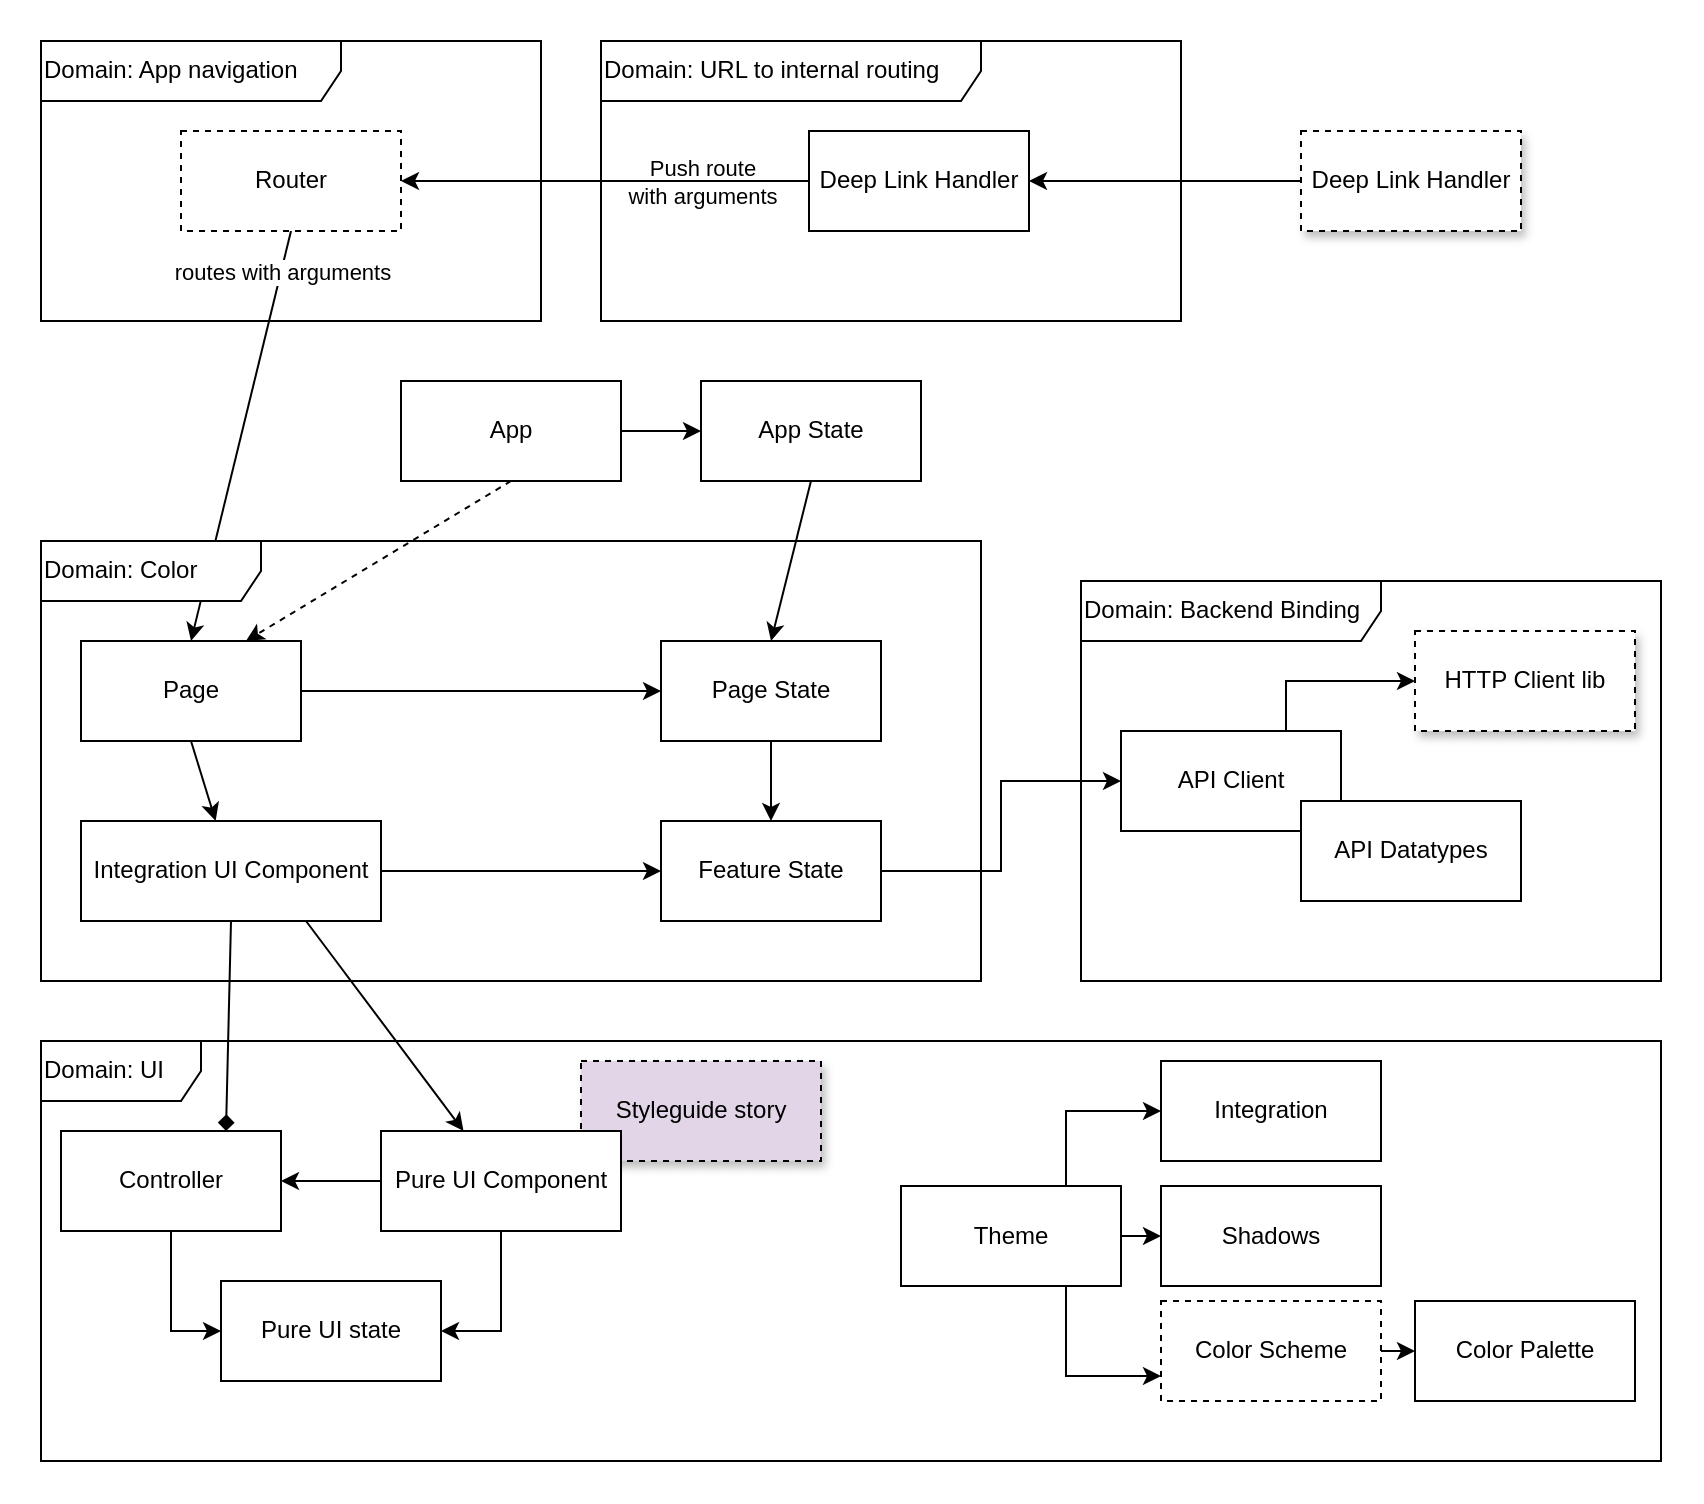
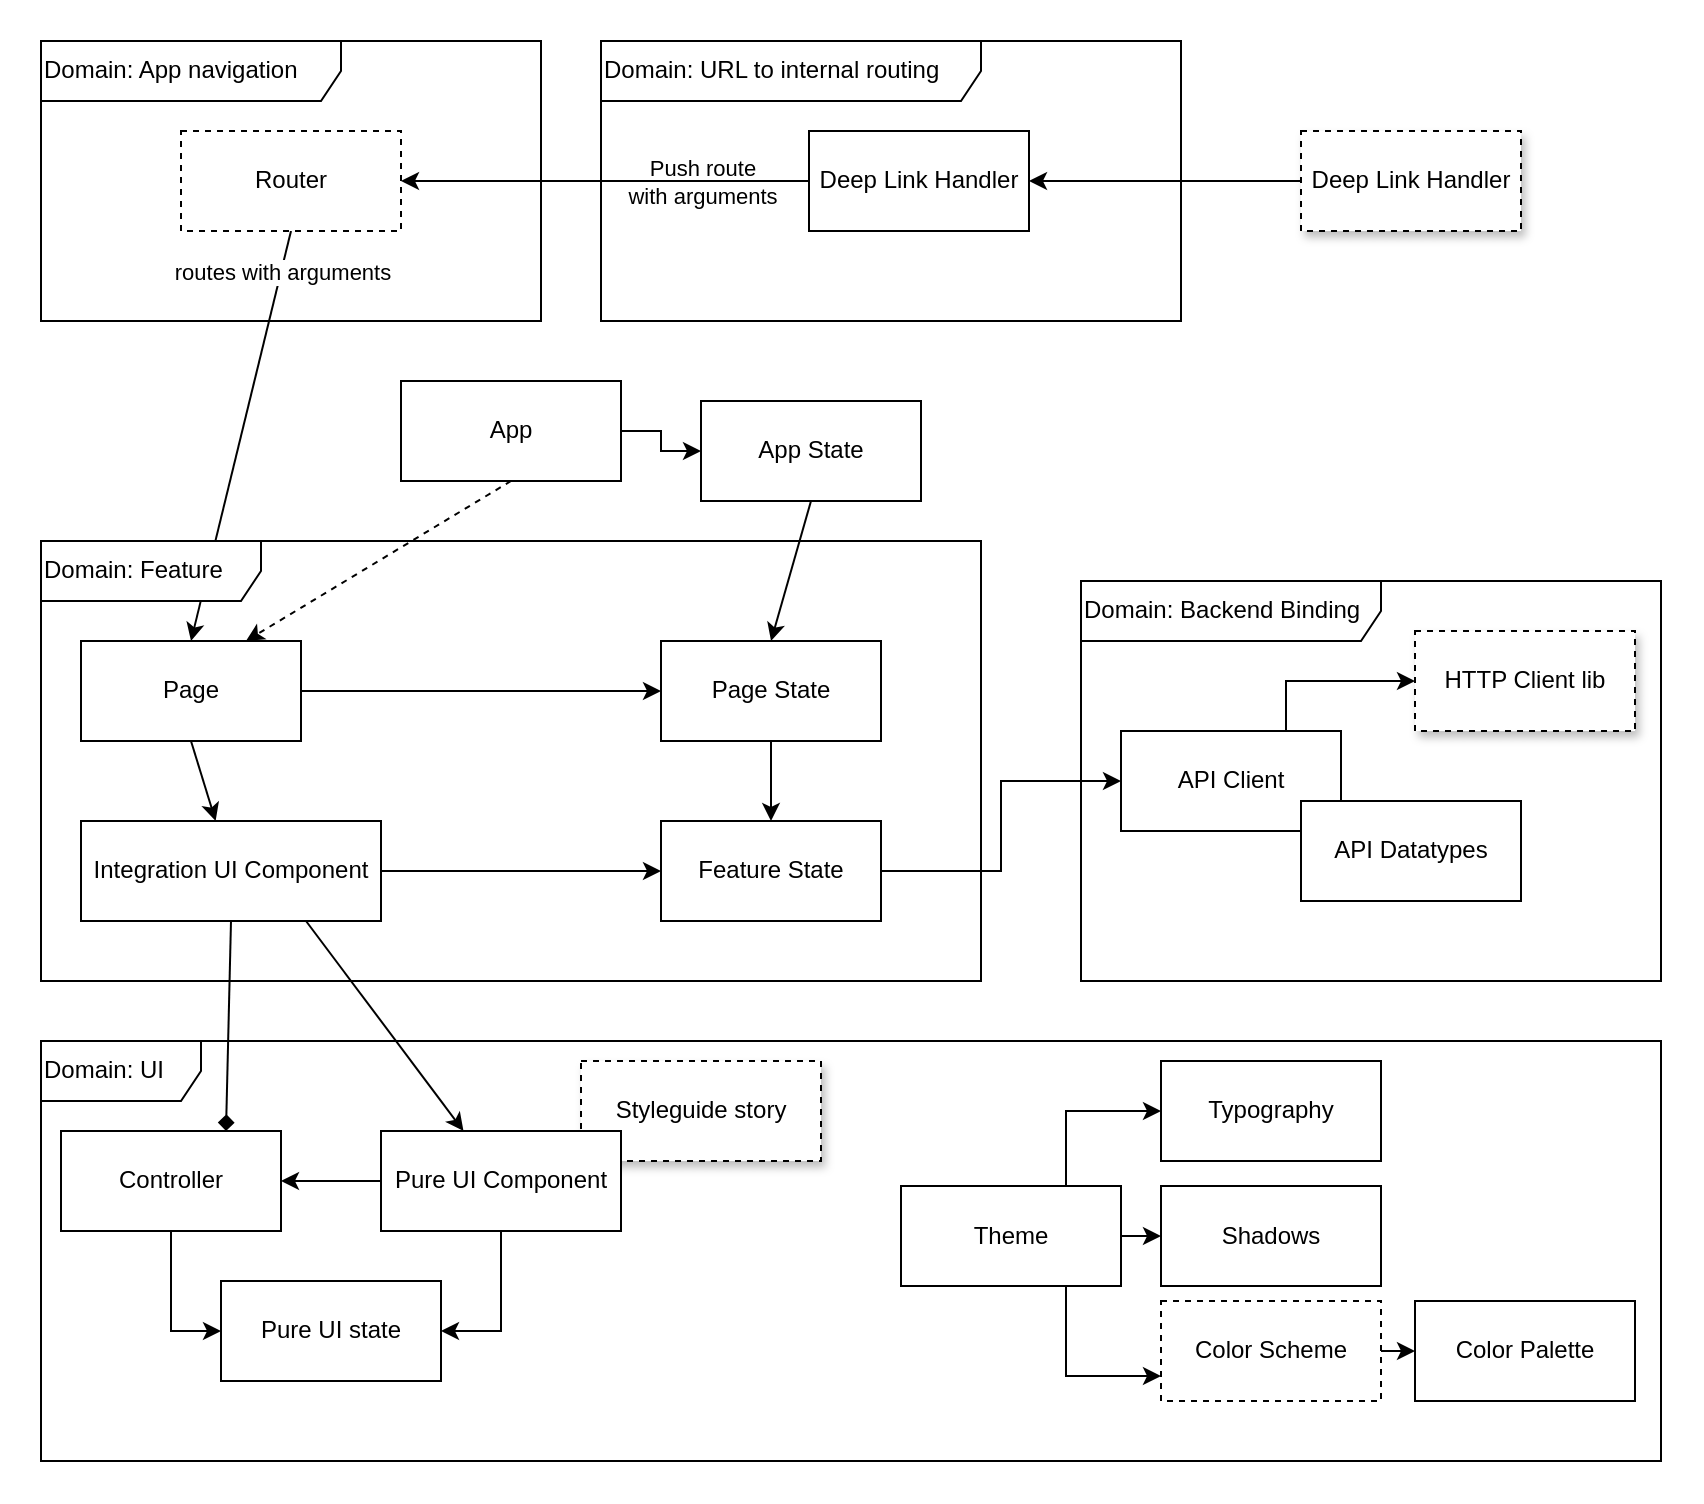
(811, 431) -> (811, 451)
(120, 571) -> (136, 571)
(701, 1111) -> (701, 1111)
(1272, 1111) -> (1272, 1111)
